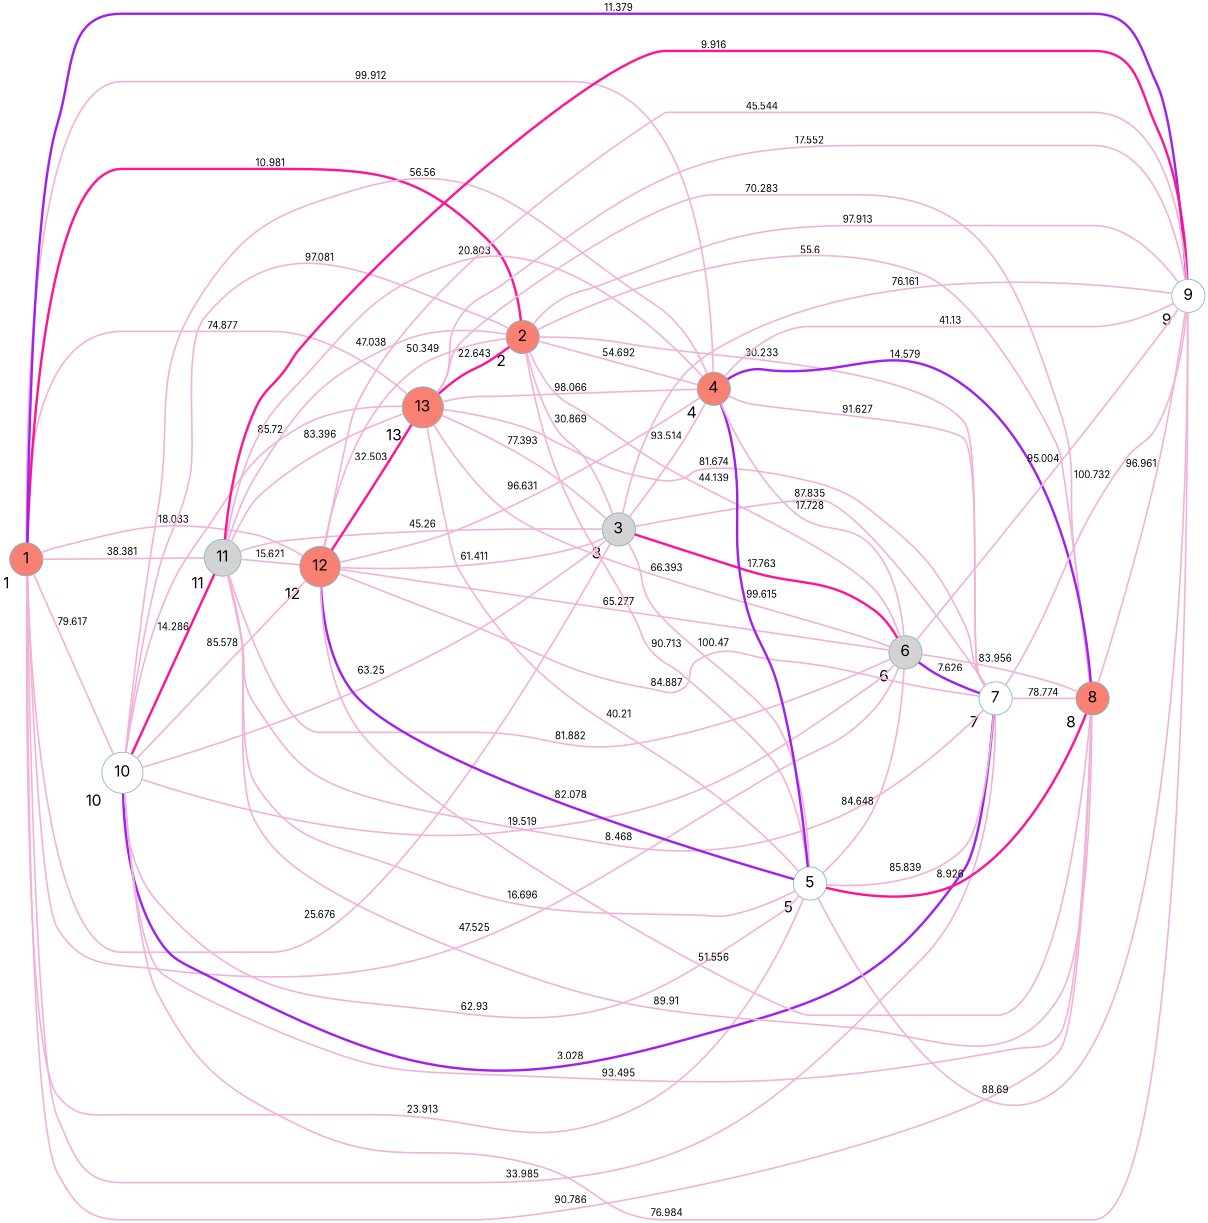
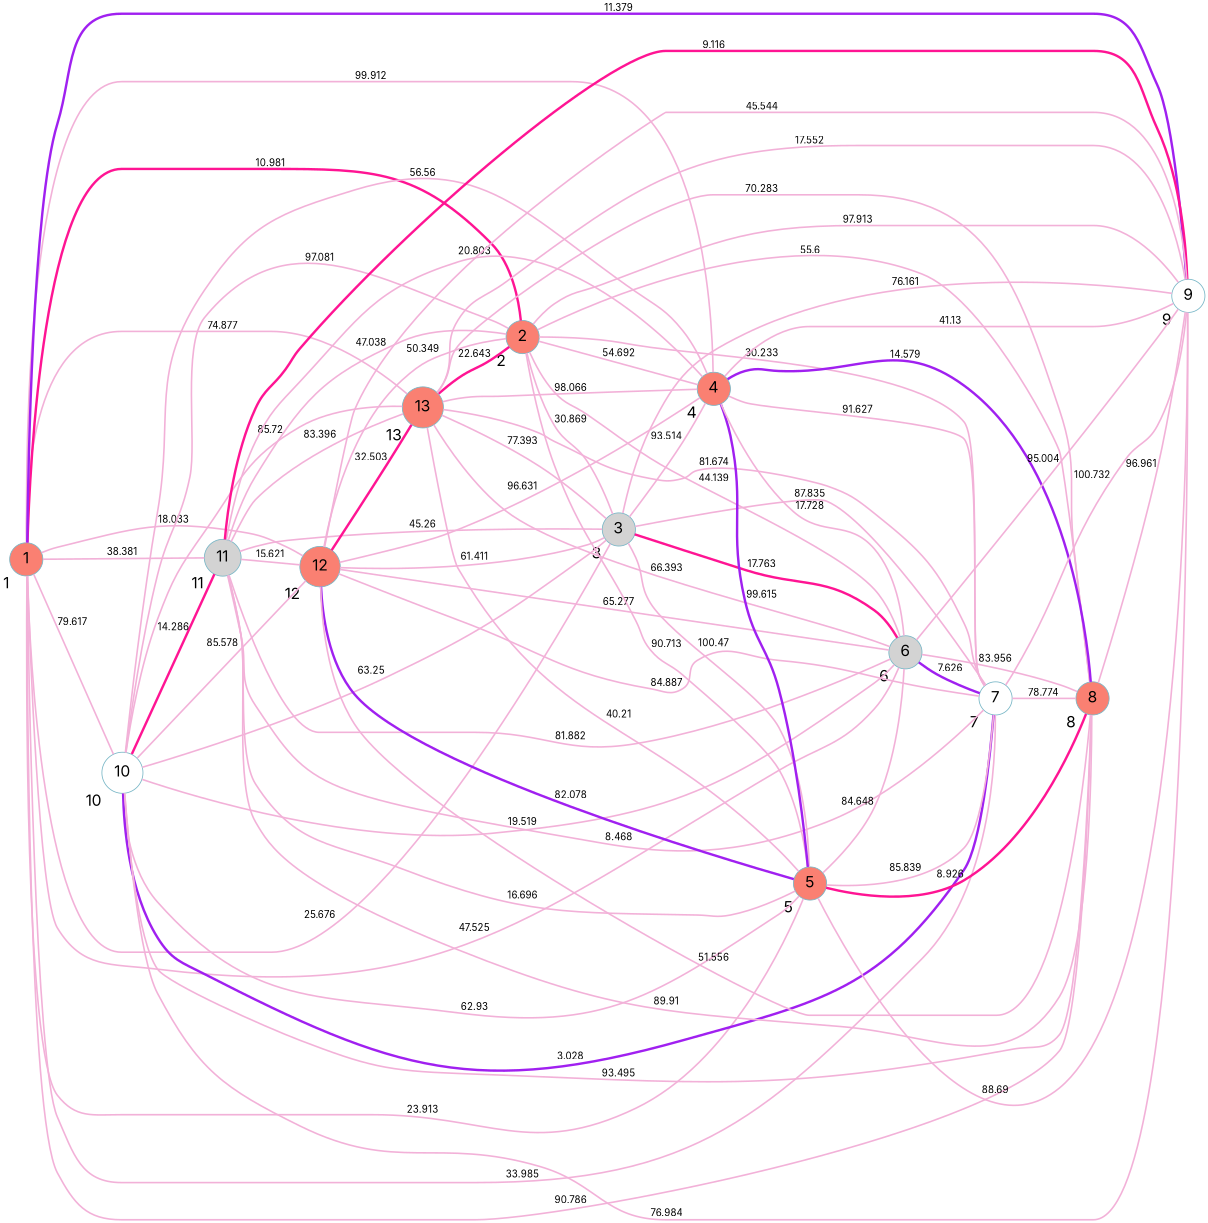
(714, 46) -> (714, 46)
(810, 884) -> (810, 884)
